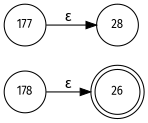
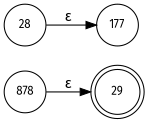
(66, 25) -> (66, 25)
(25, 92) -> (25, 92)
(118, 92) -> (118, 92)
